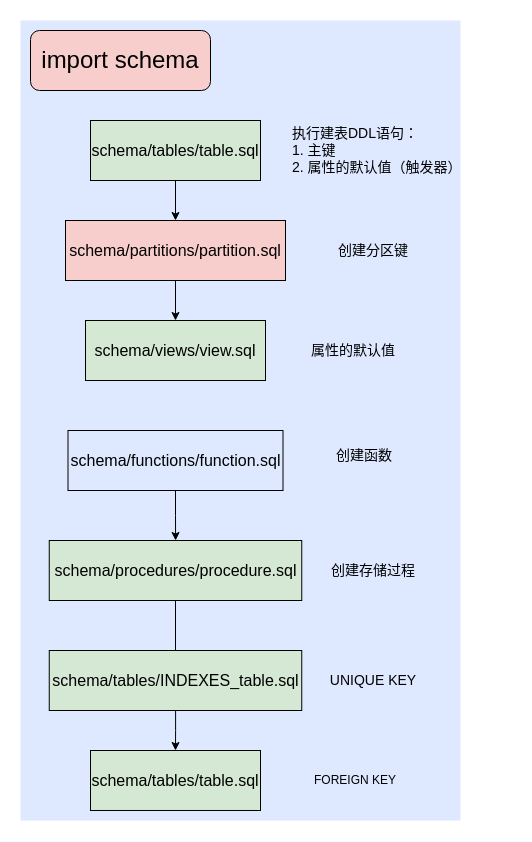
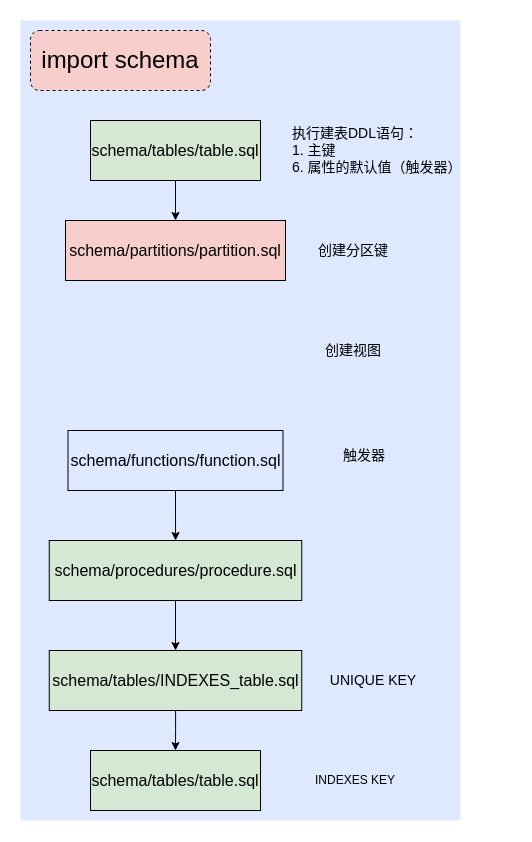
(121, 61) -> (121, 61)
(378, 151) -> (378, 151)
(374, 251) -> (354, 251)
(176, 297) -> none
(176, 351) -> none
(354, 351) -> (354, 351)
(365, 456) -> (365, 456)
(374, 571) -> none
(176, 644) -> (176, 642)
(356, 781) -> (356, 781)
